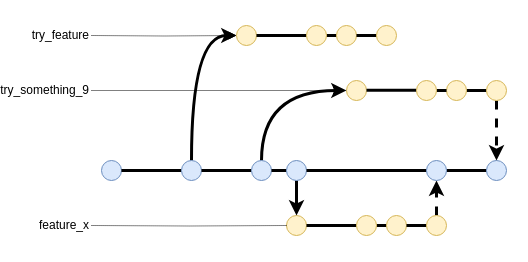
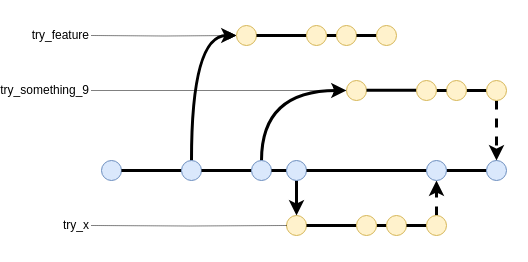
(61, 226) -> (73, 226)
